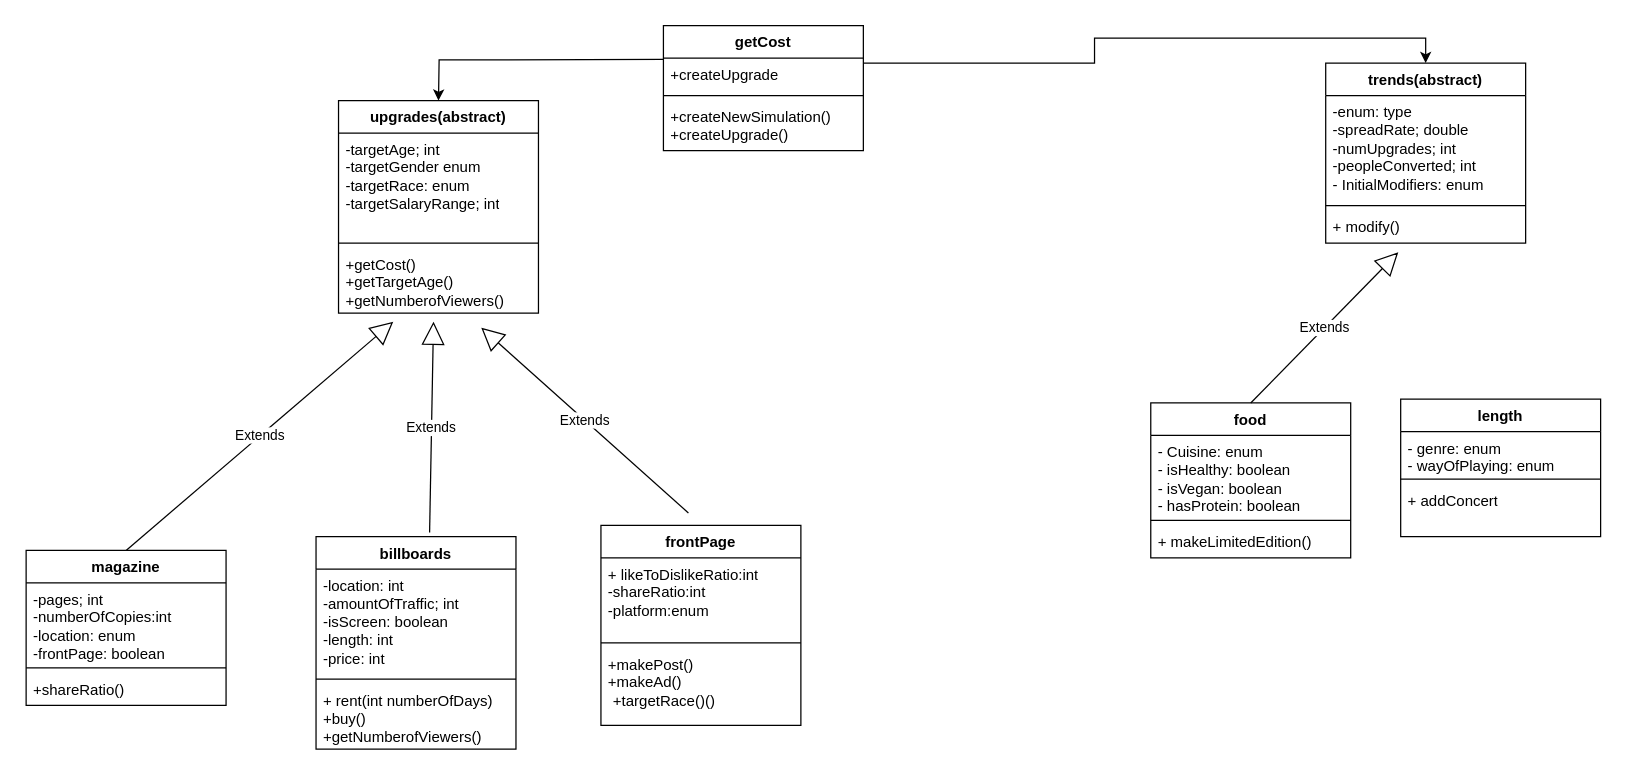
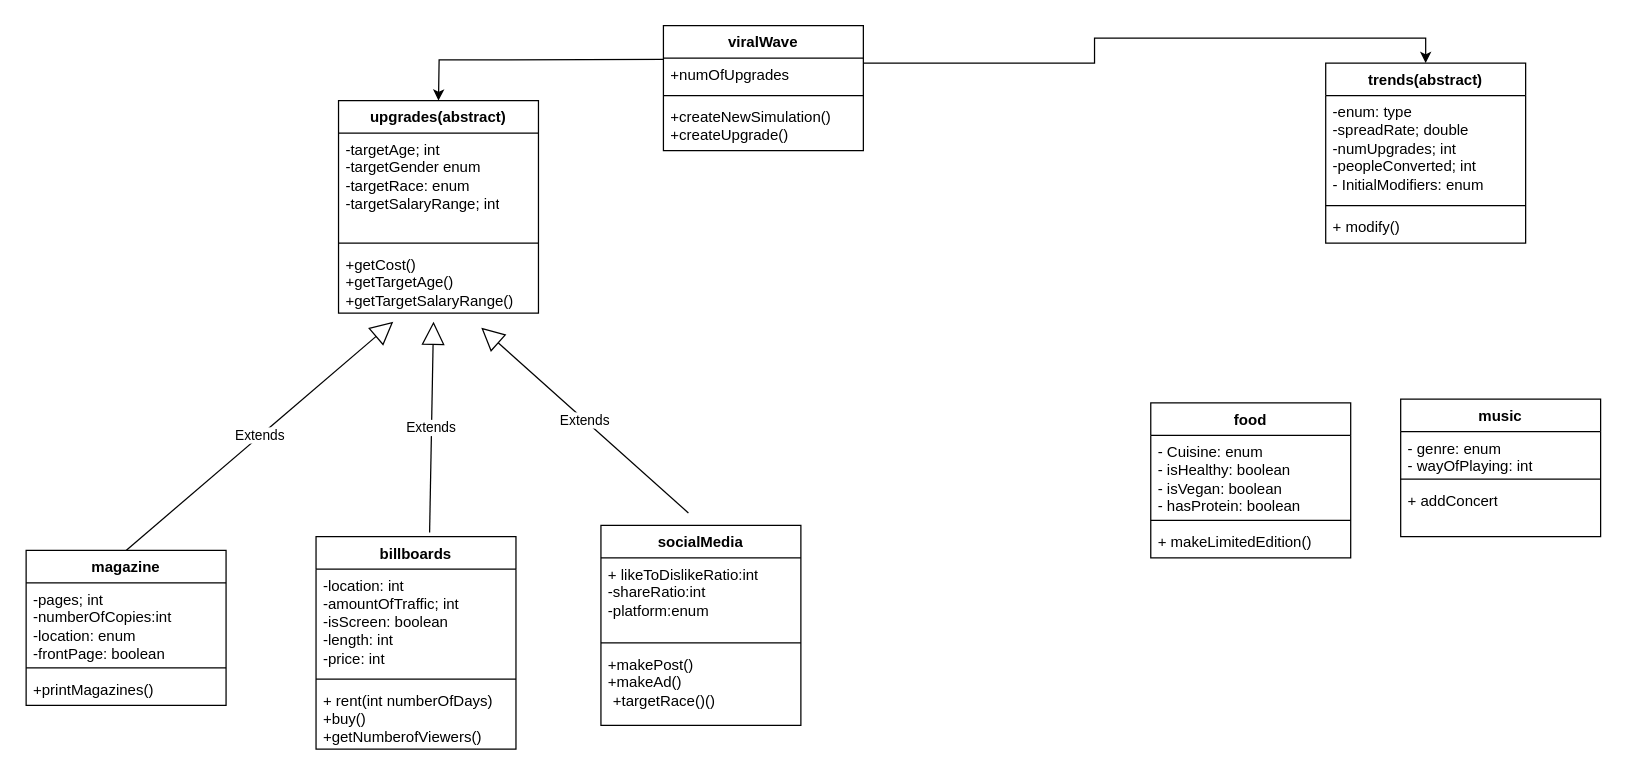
(763, 43) -> (763, 43)
(729, 76) -> (729, 76)
(432, 284) -> (439, 293)
(1317, 336) -> none
(1501, 417) -> (1501, 417)
(1482, 459) -> (1476, 459)
(701, 543) -> (701, 543)
(86, 691) -> (101, 691)
